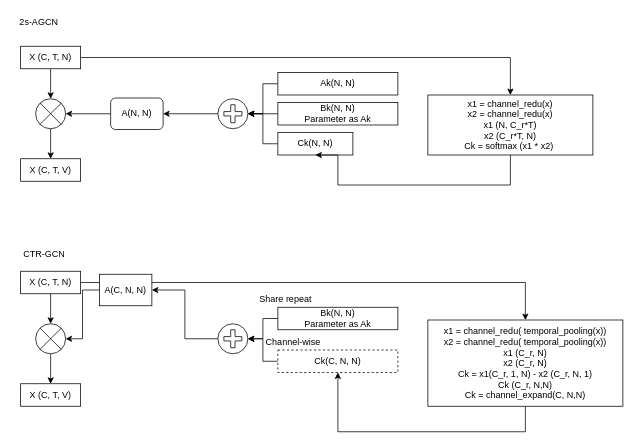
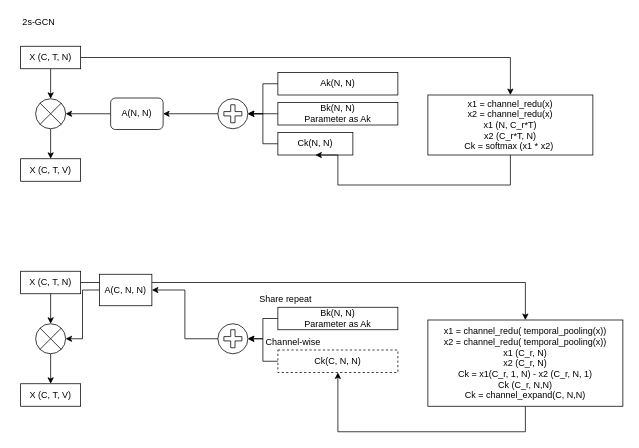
(39, 22) -> (39, 22)
(44, 254) -> none
